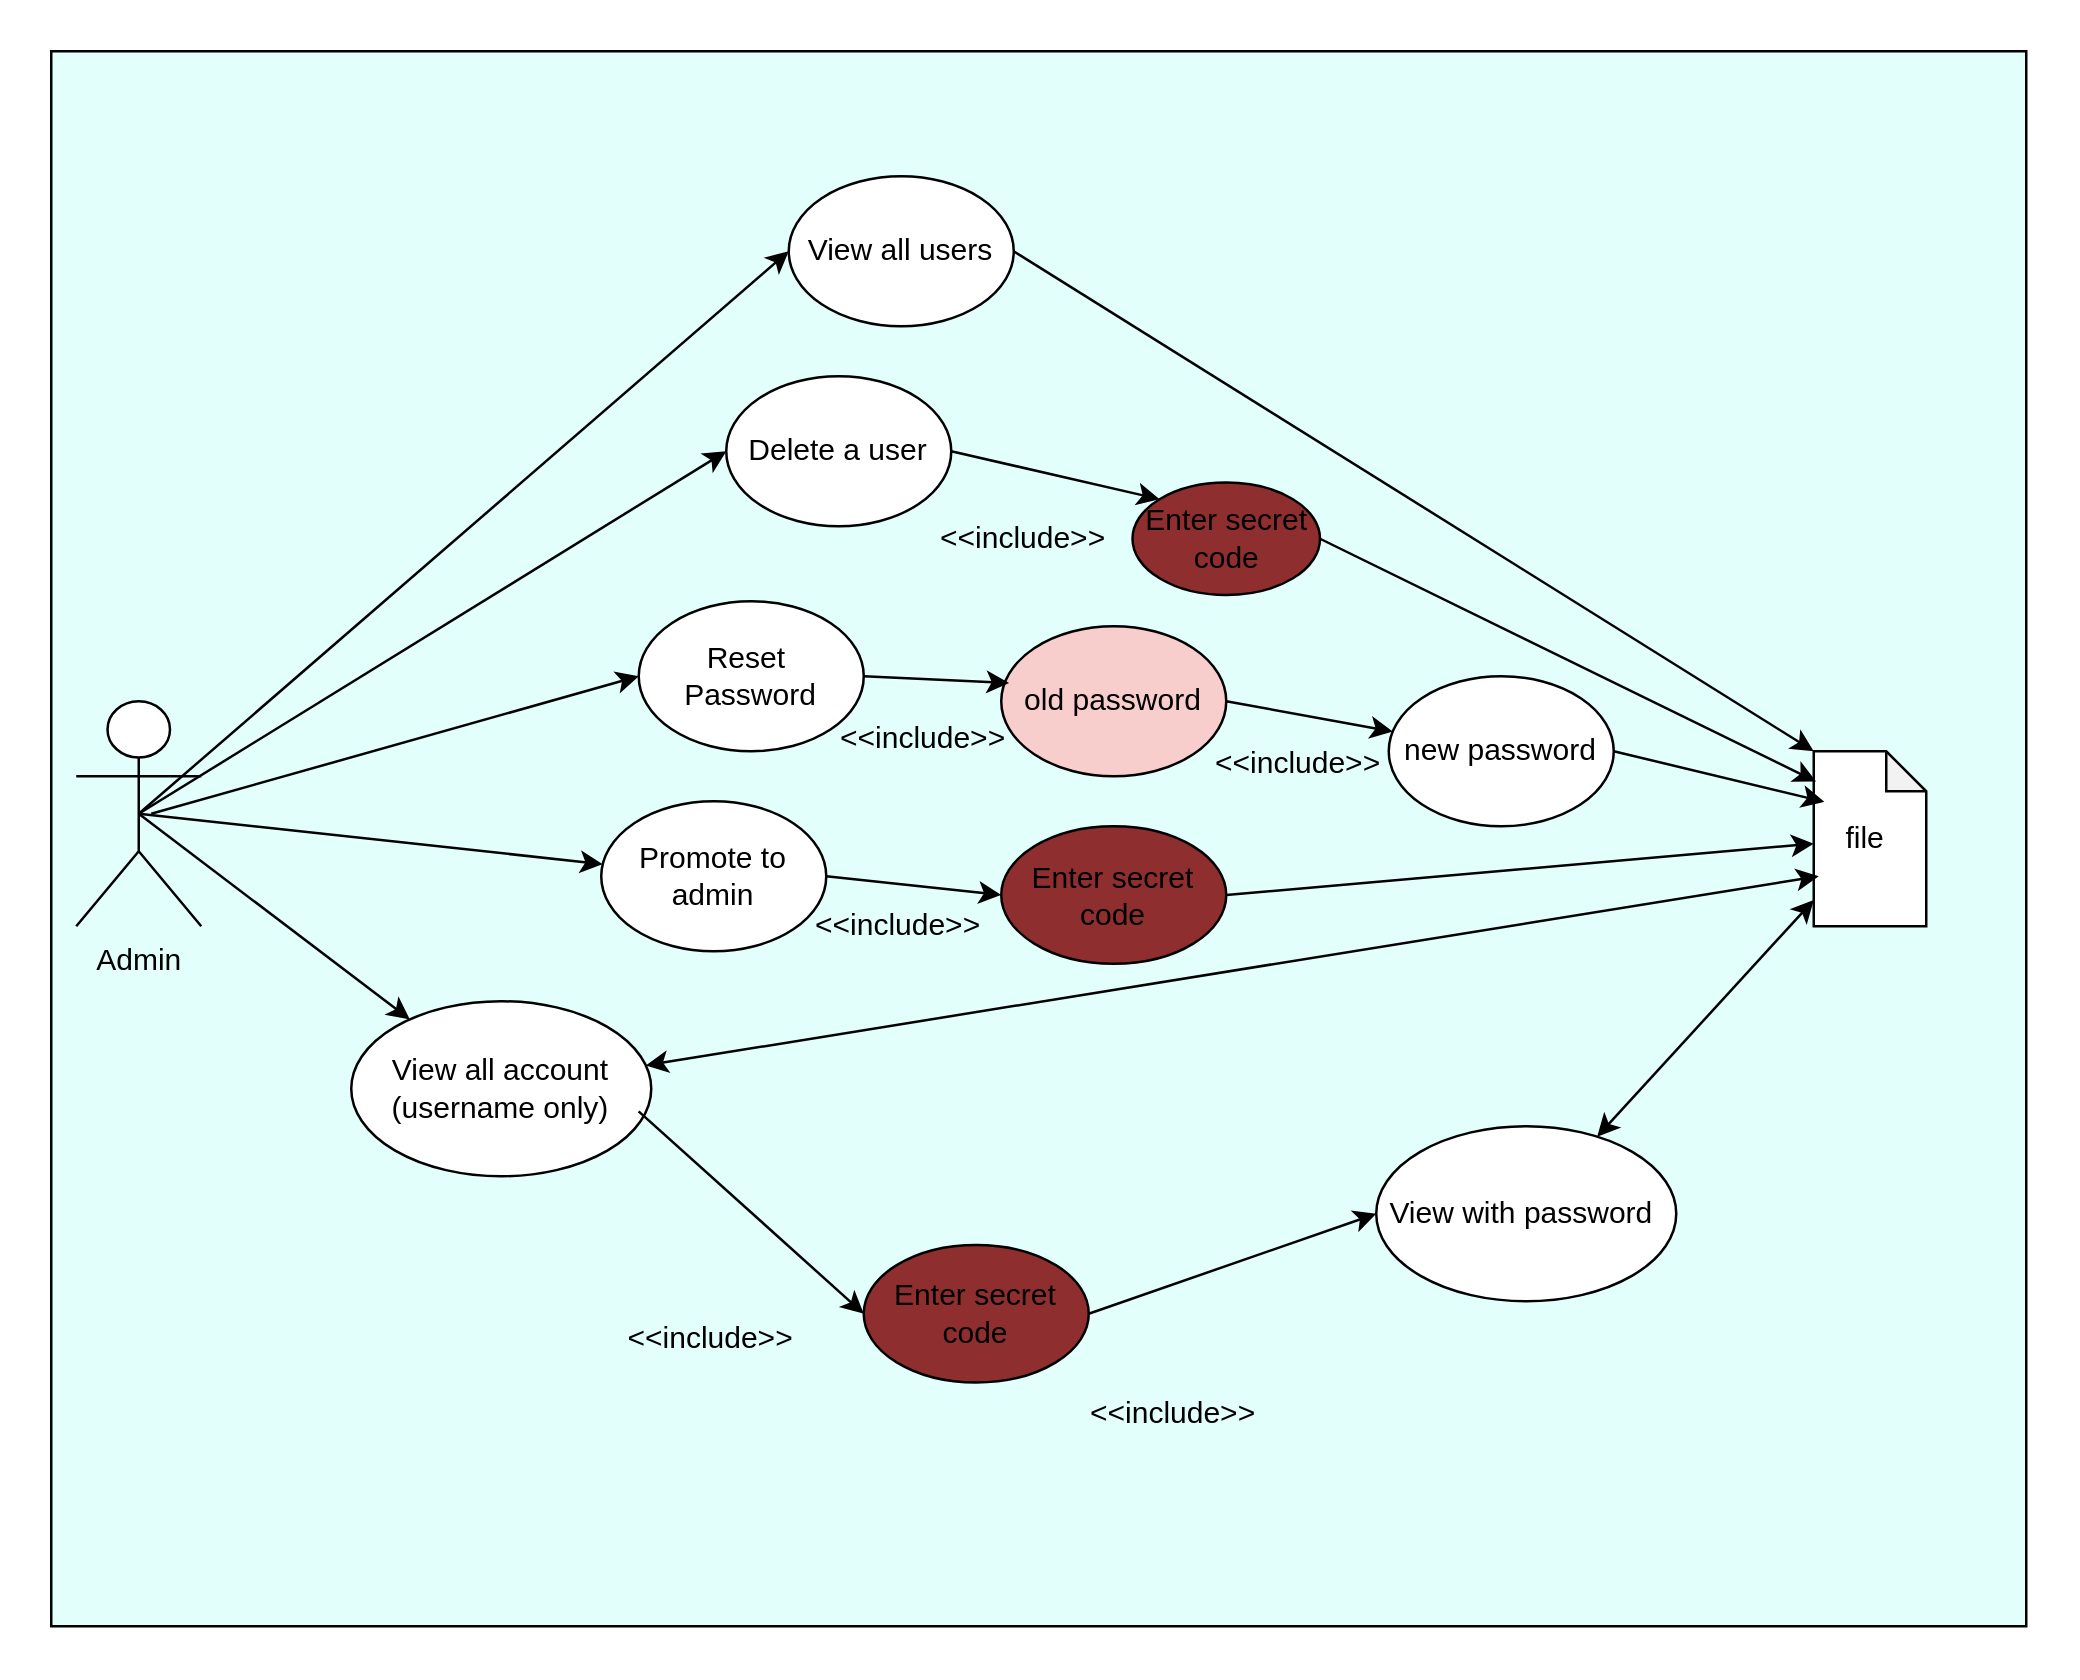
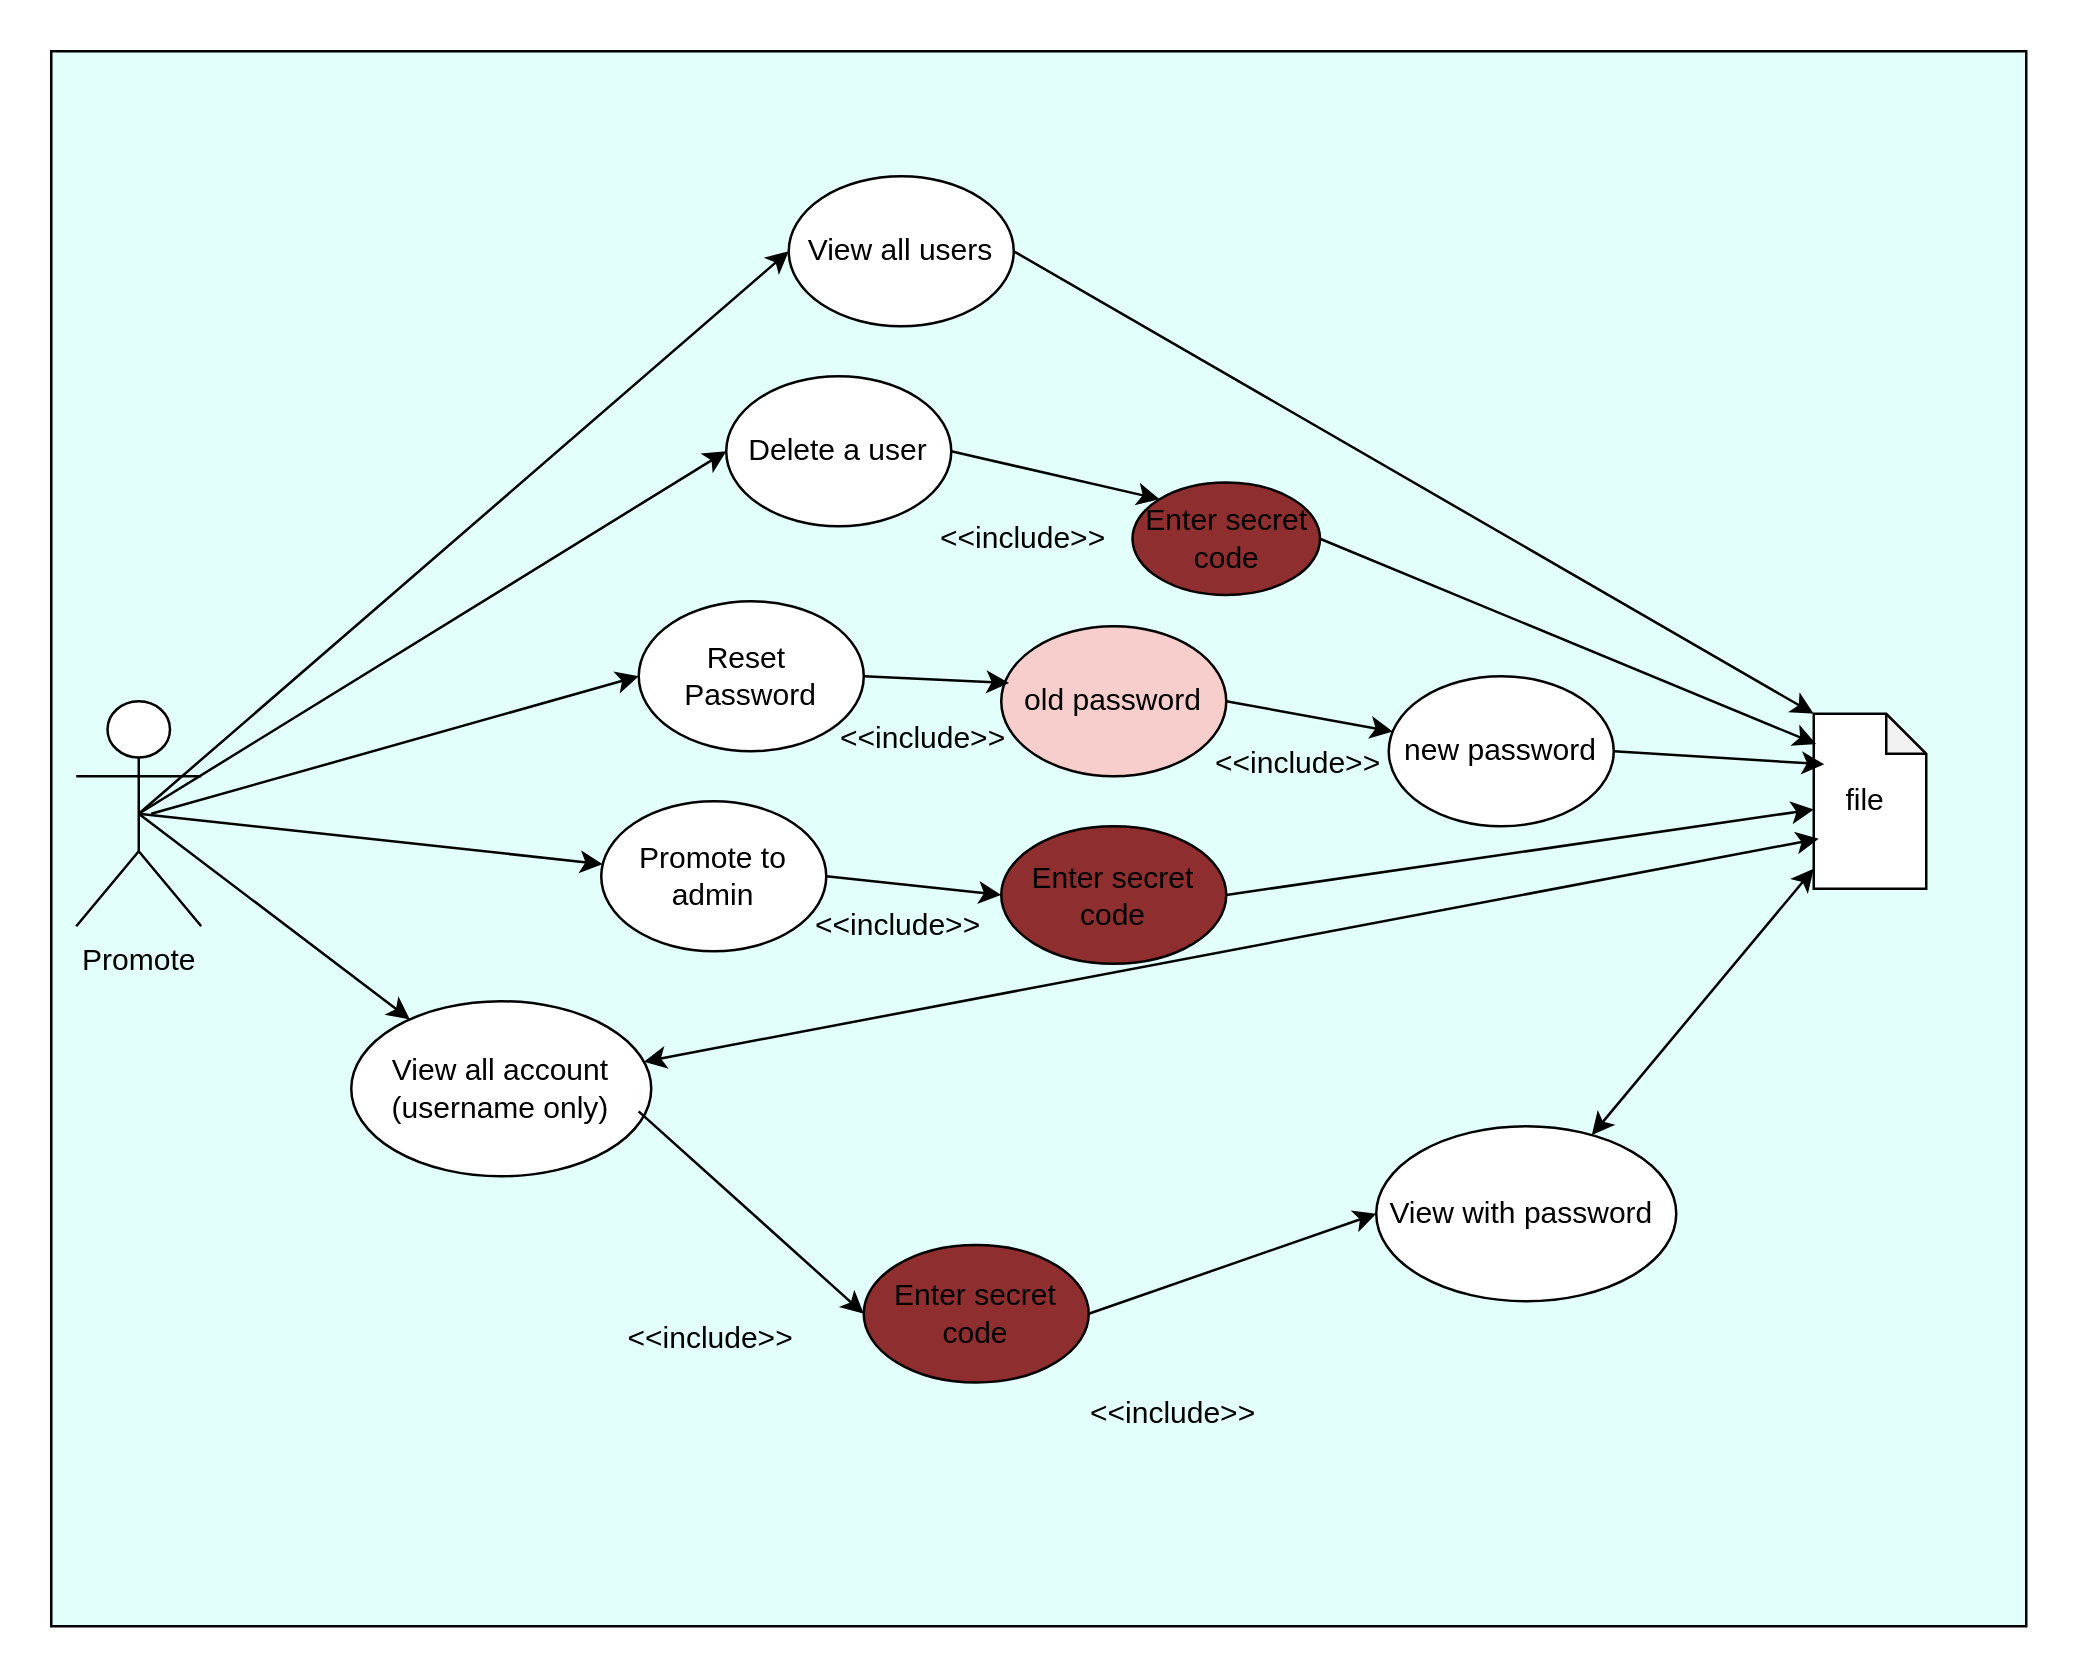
(1870, 839) -> (1870, 801)
(140, 962) -> (140, 962)
